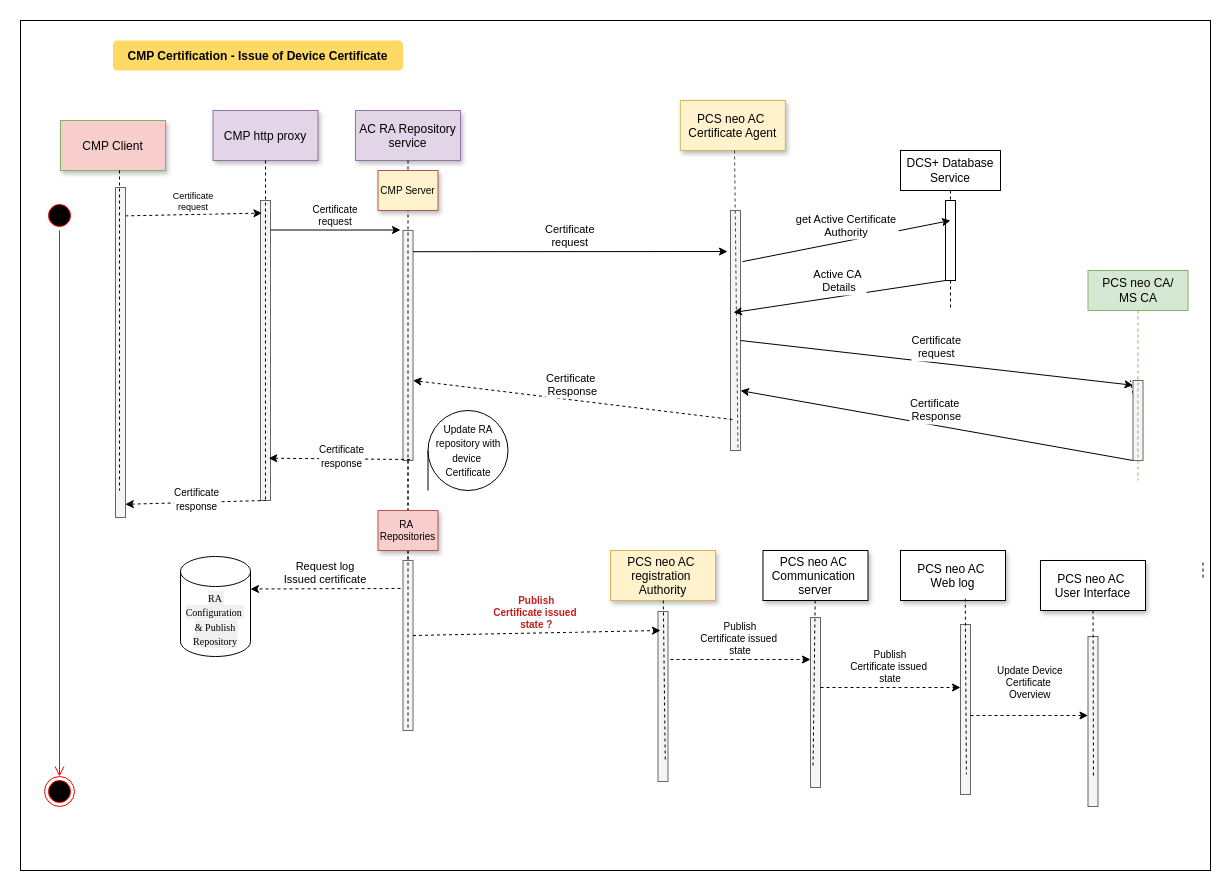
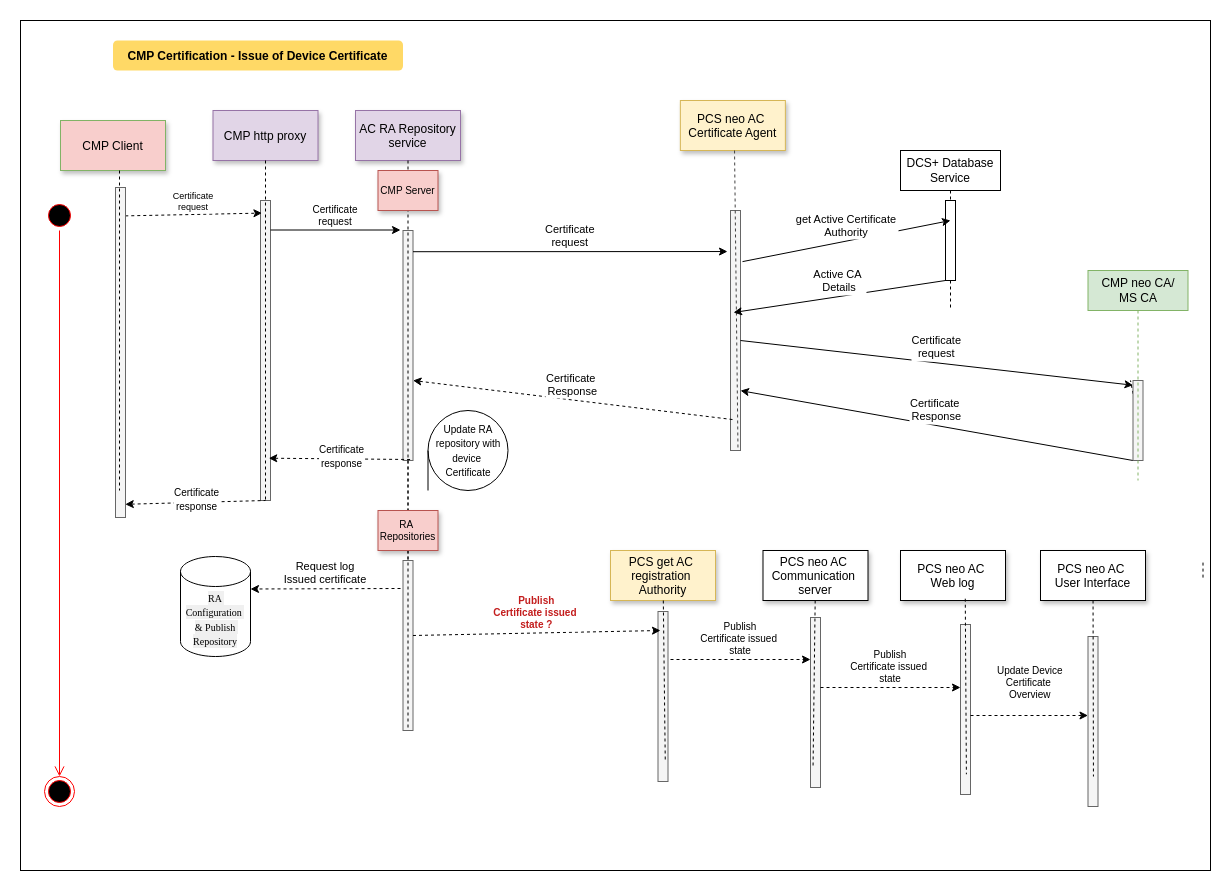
(408, 191) -> (408, 191)
(1139, 291) -> (1139, 291)
(663, 562) -> (663, 562)
(1093, 586) -> (1093, 576)
